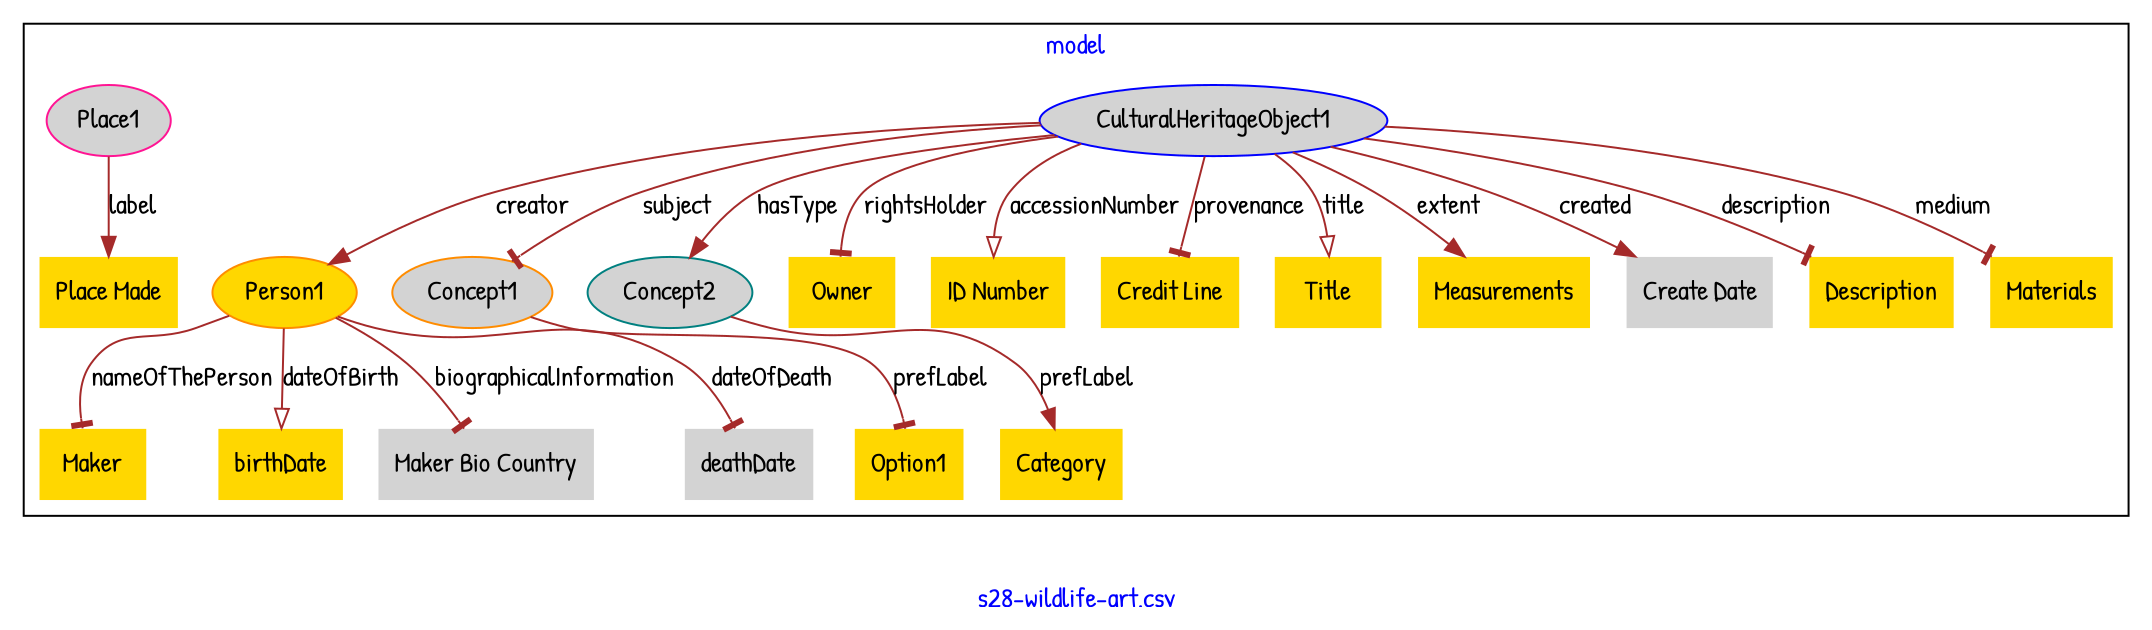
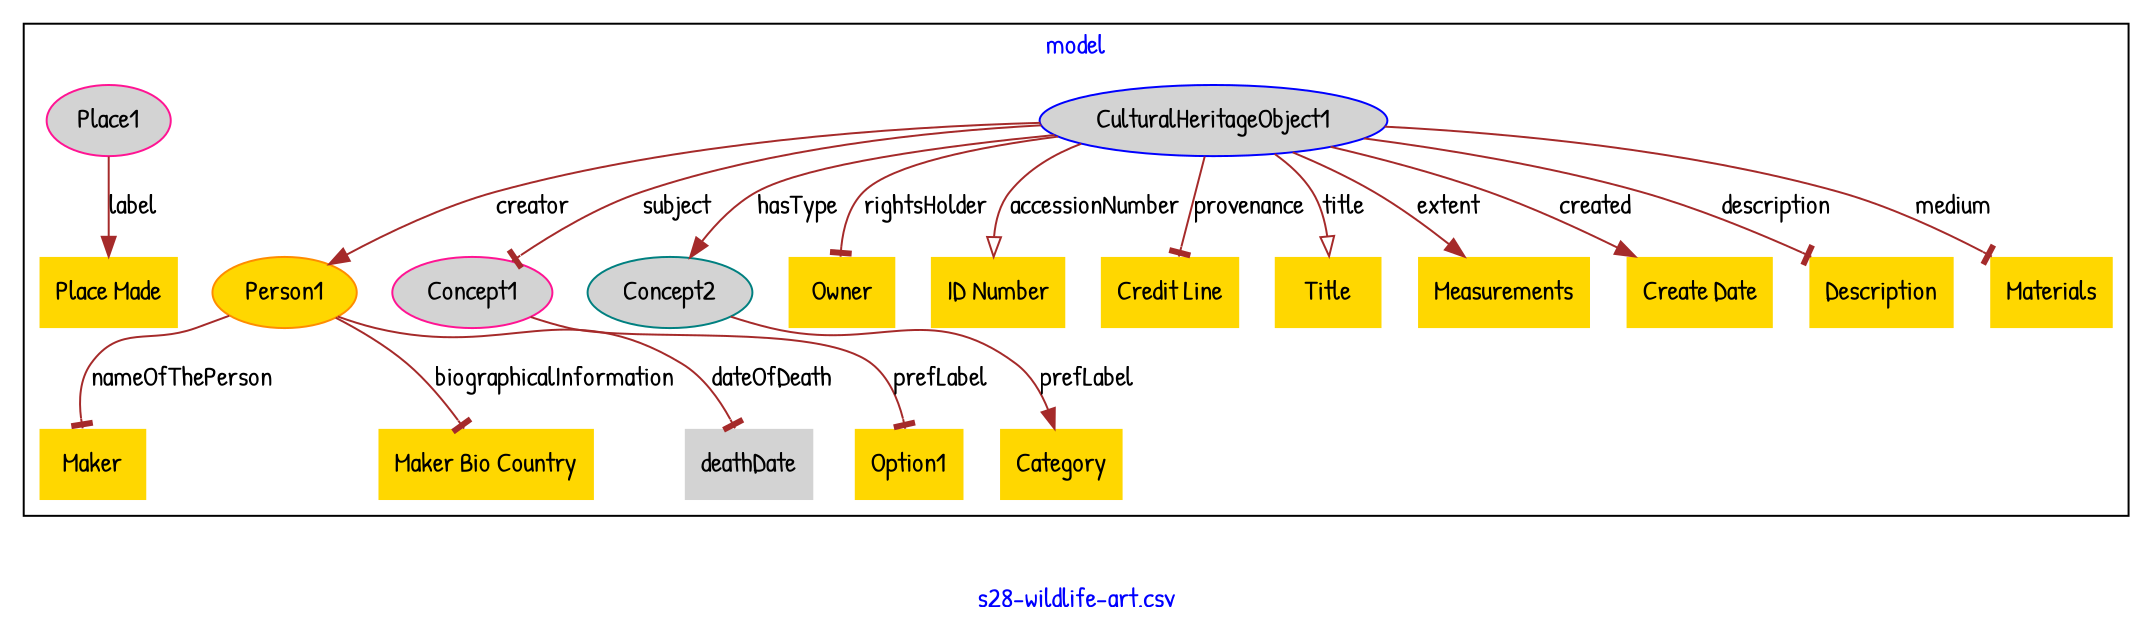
(472, 293) -> (472, 293)
(1700, 293) -> (1700, 293)
(281, 464) -> none
(486, 464) -> (486, 464)
